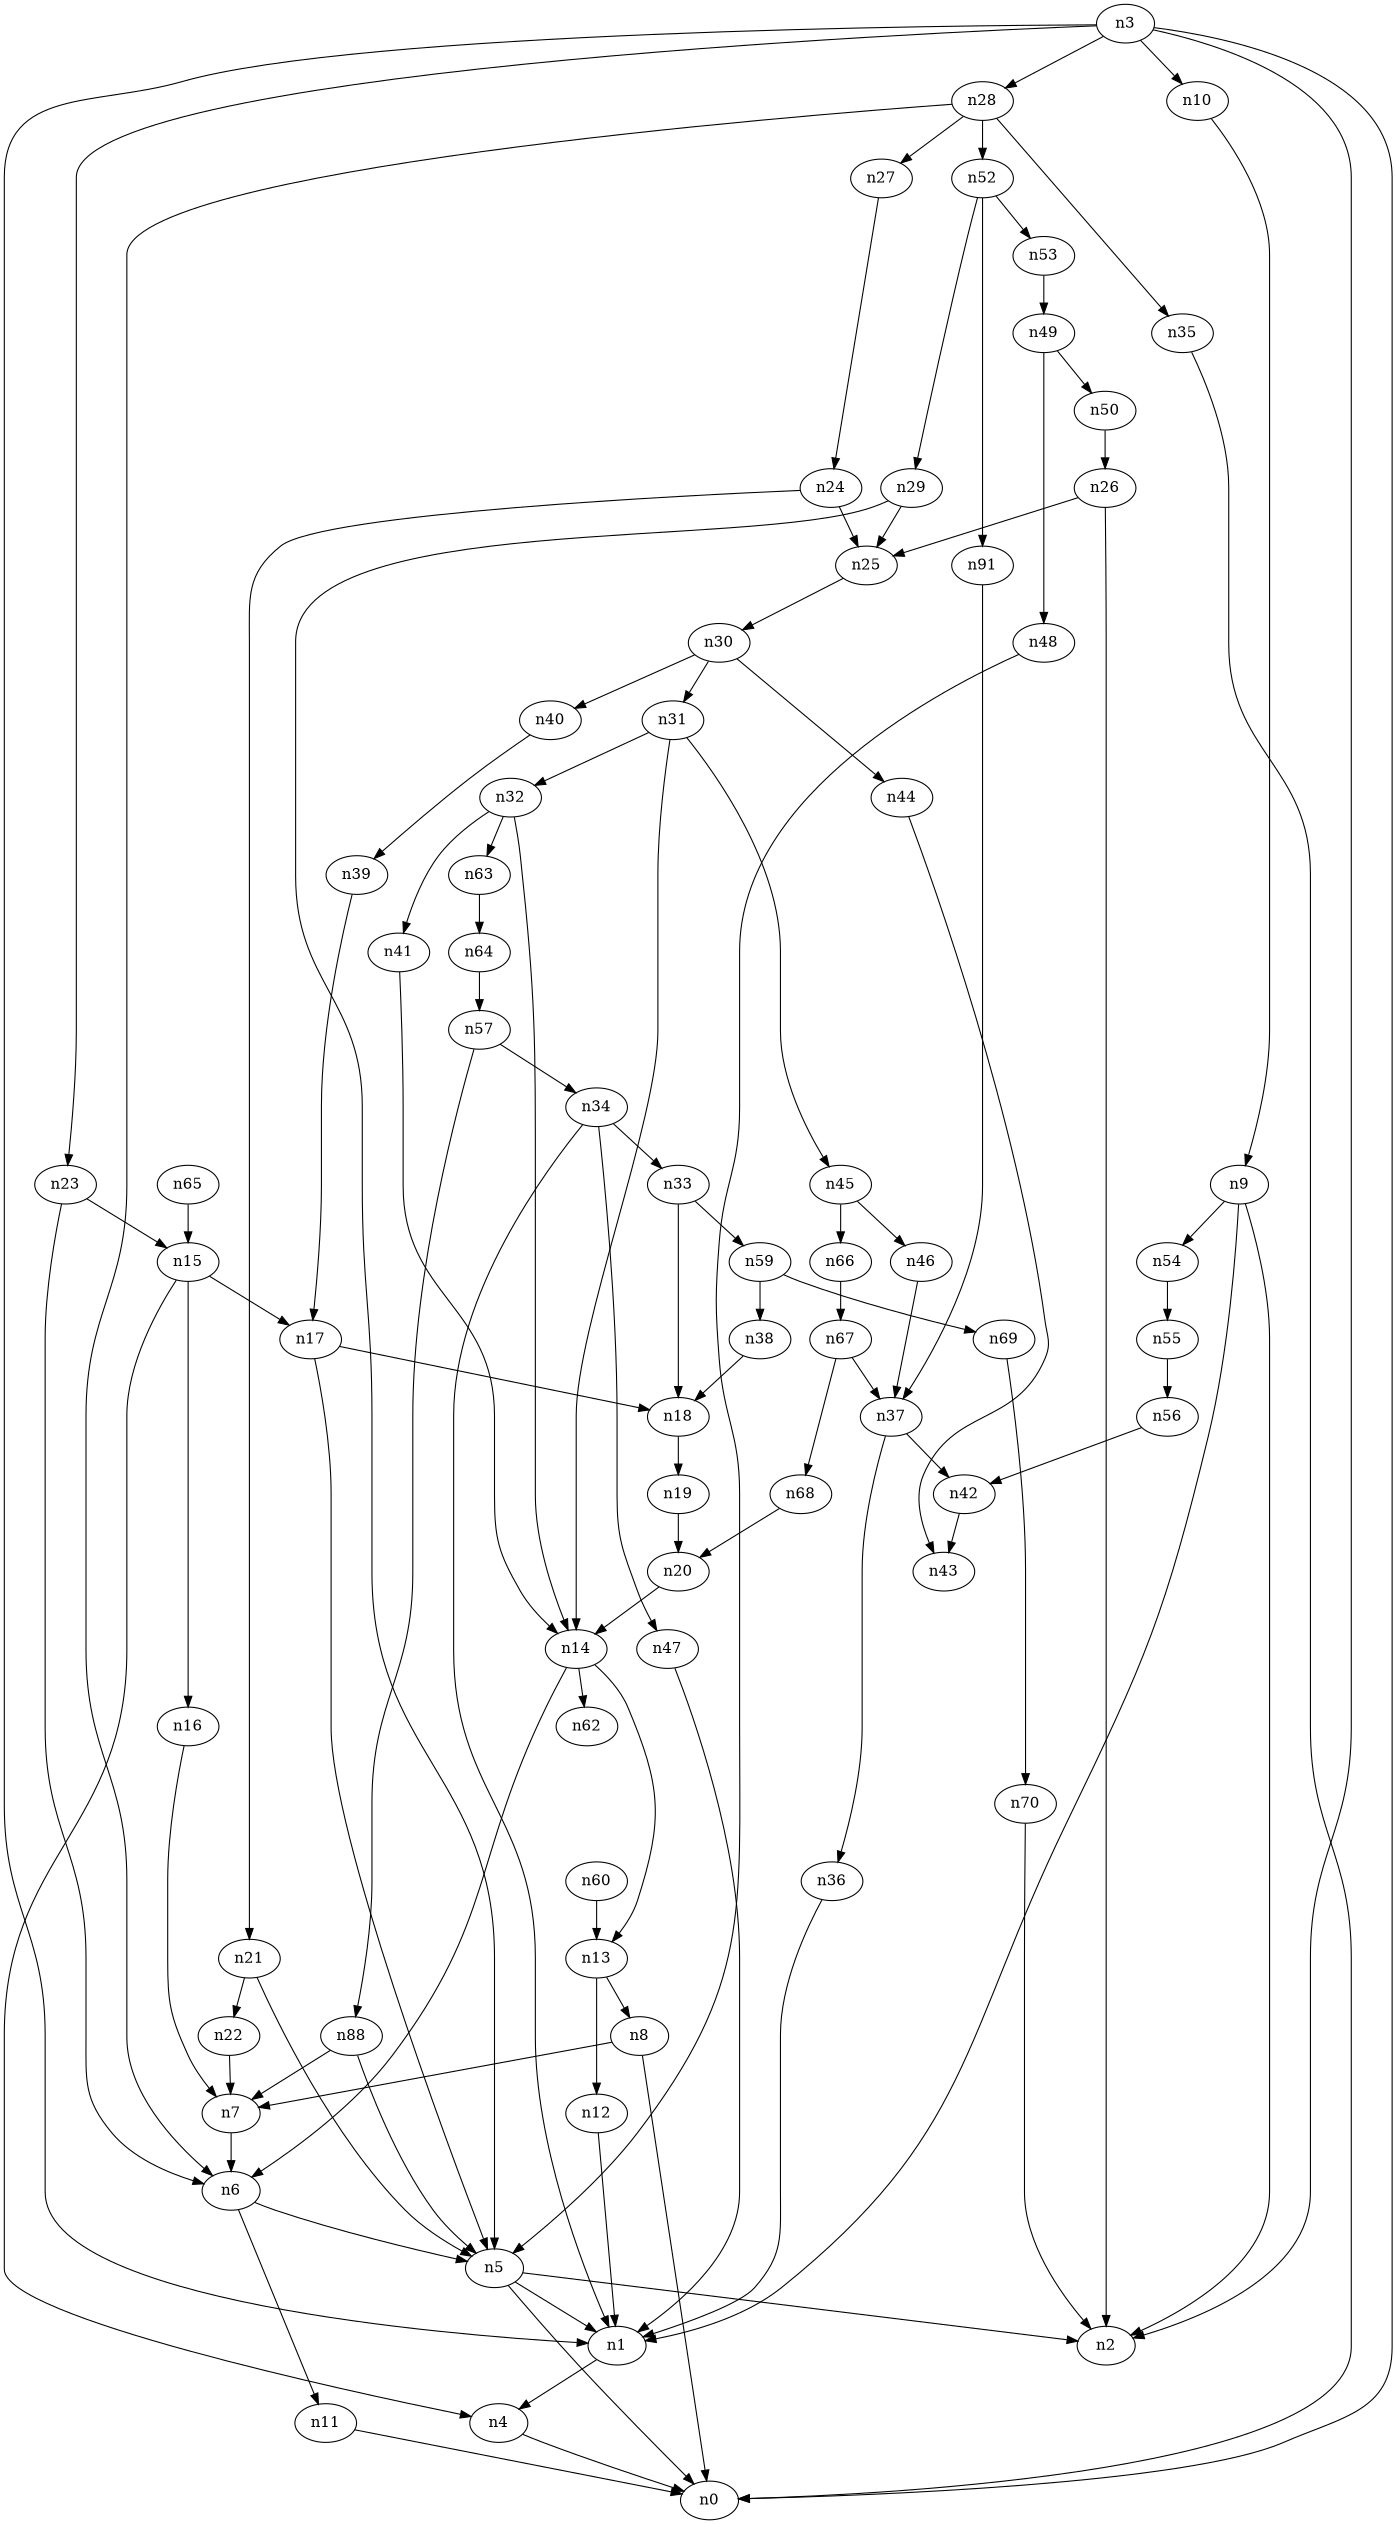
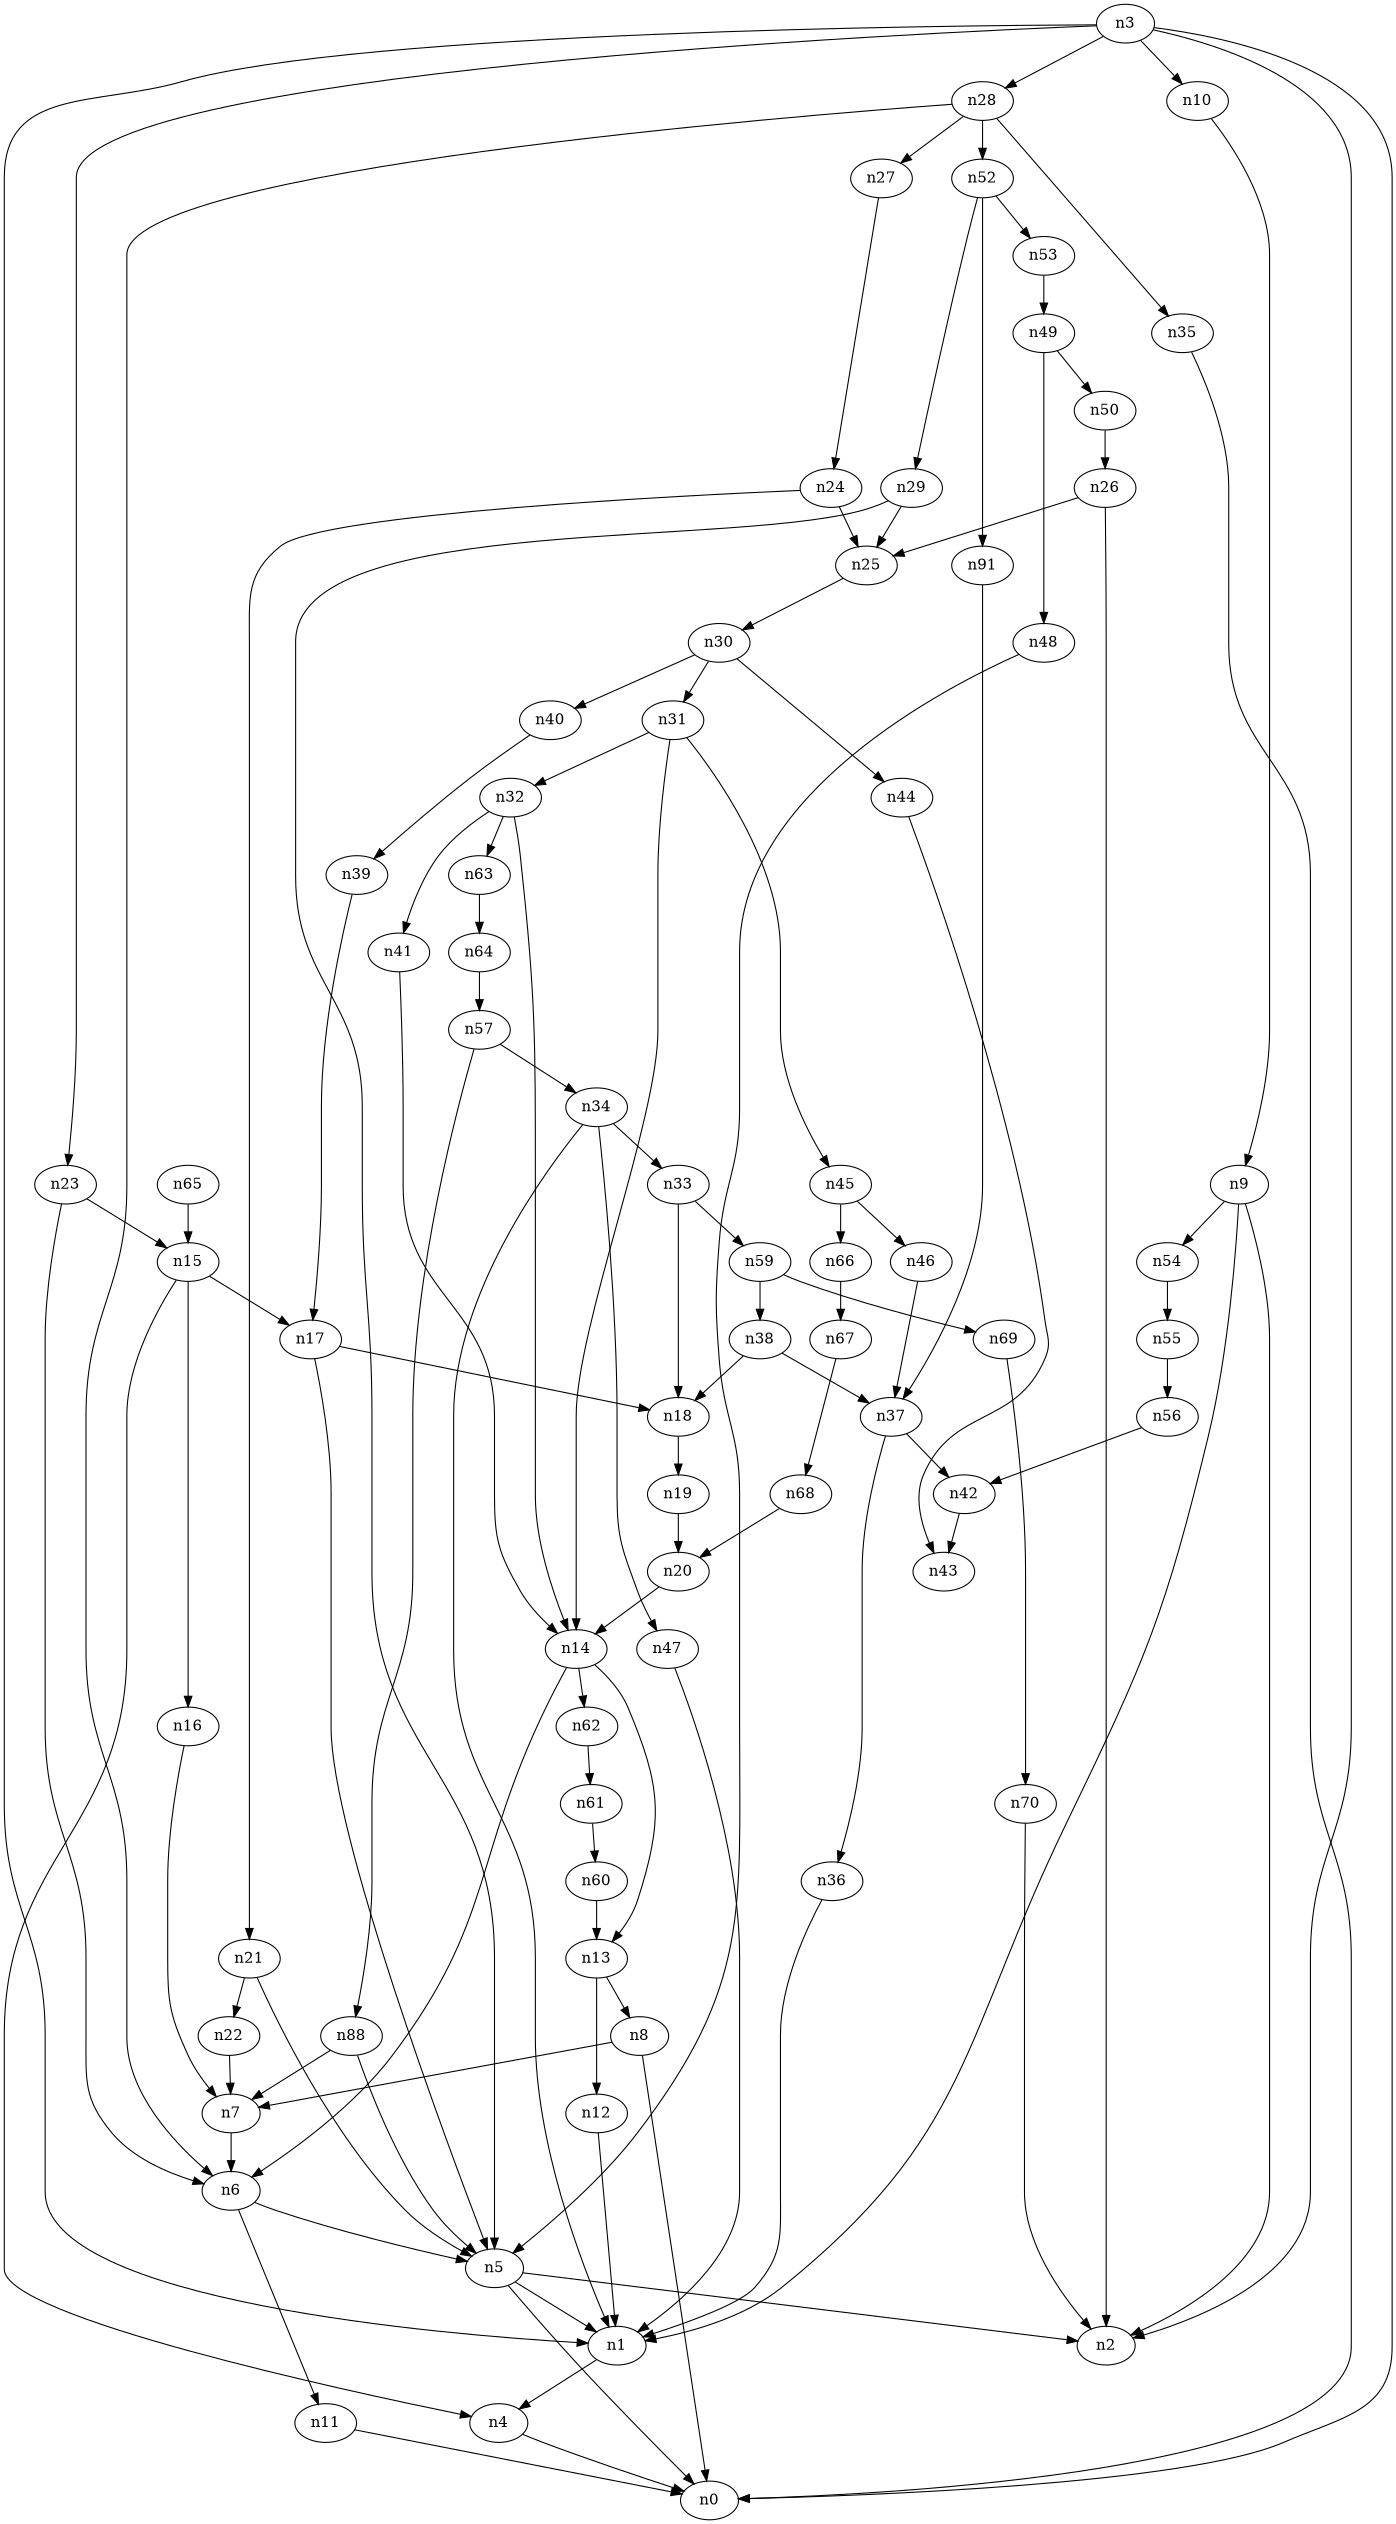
(863, 1374) -> (821, 1375)
none -> (591, 1804)
